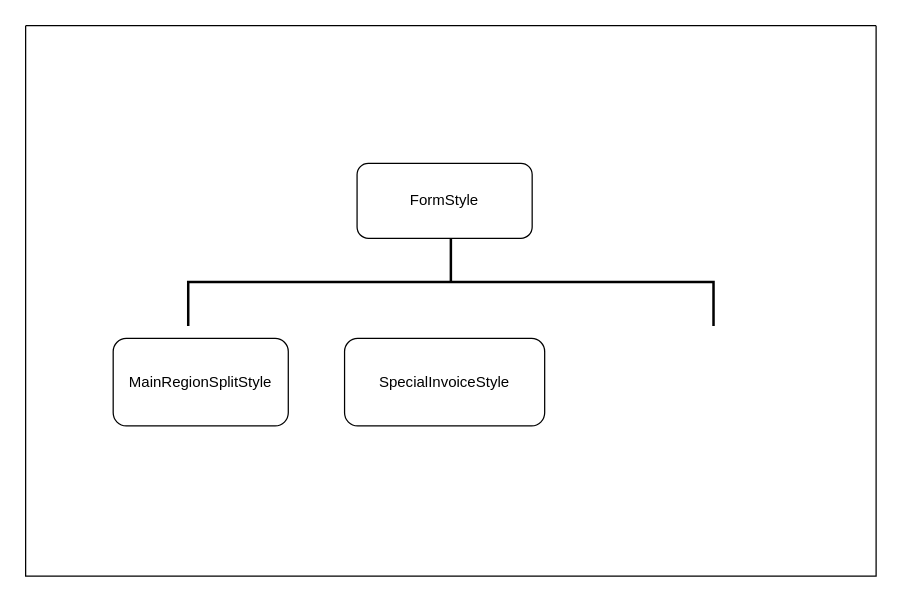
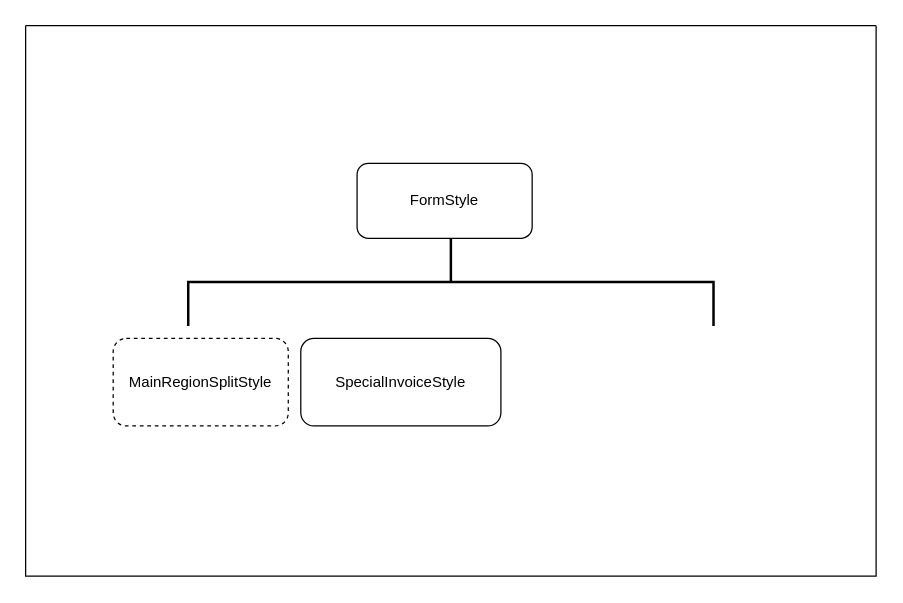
(201, 382) -> (201, 382)
(444, 382) -> (401, 382)
